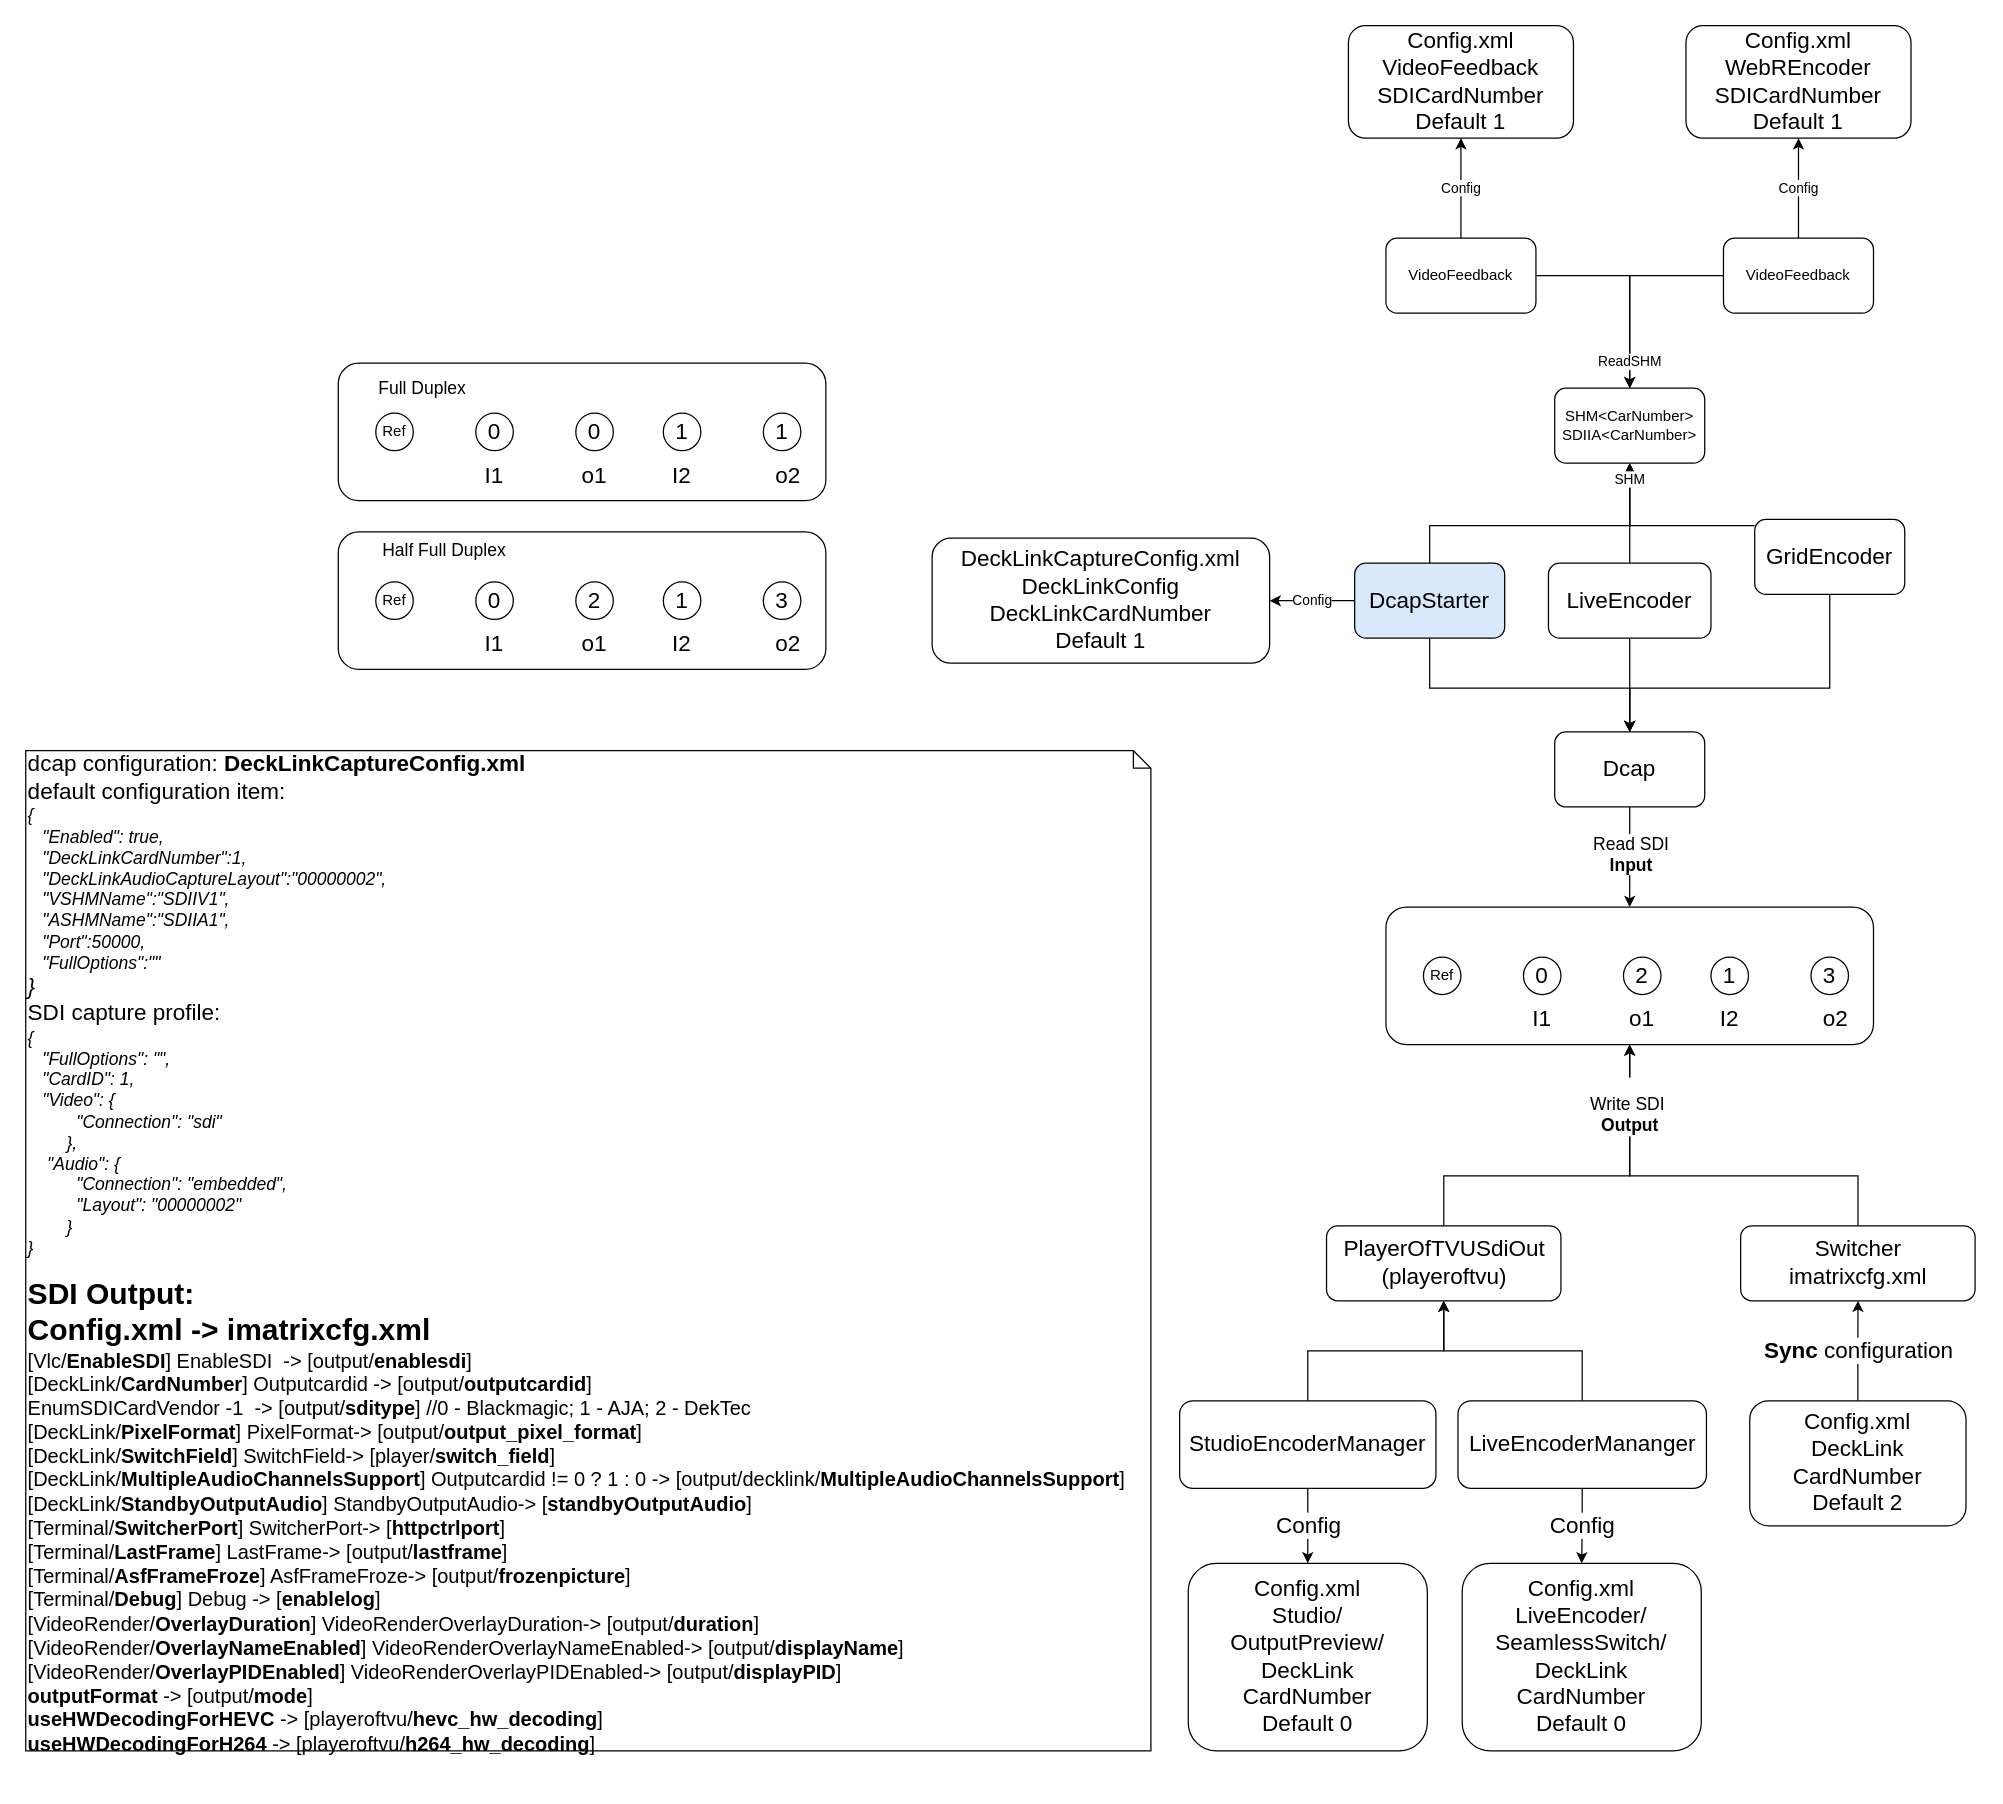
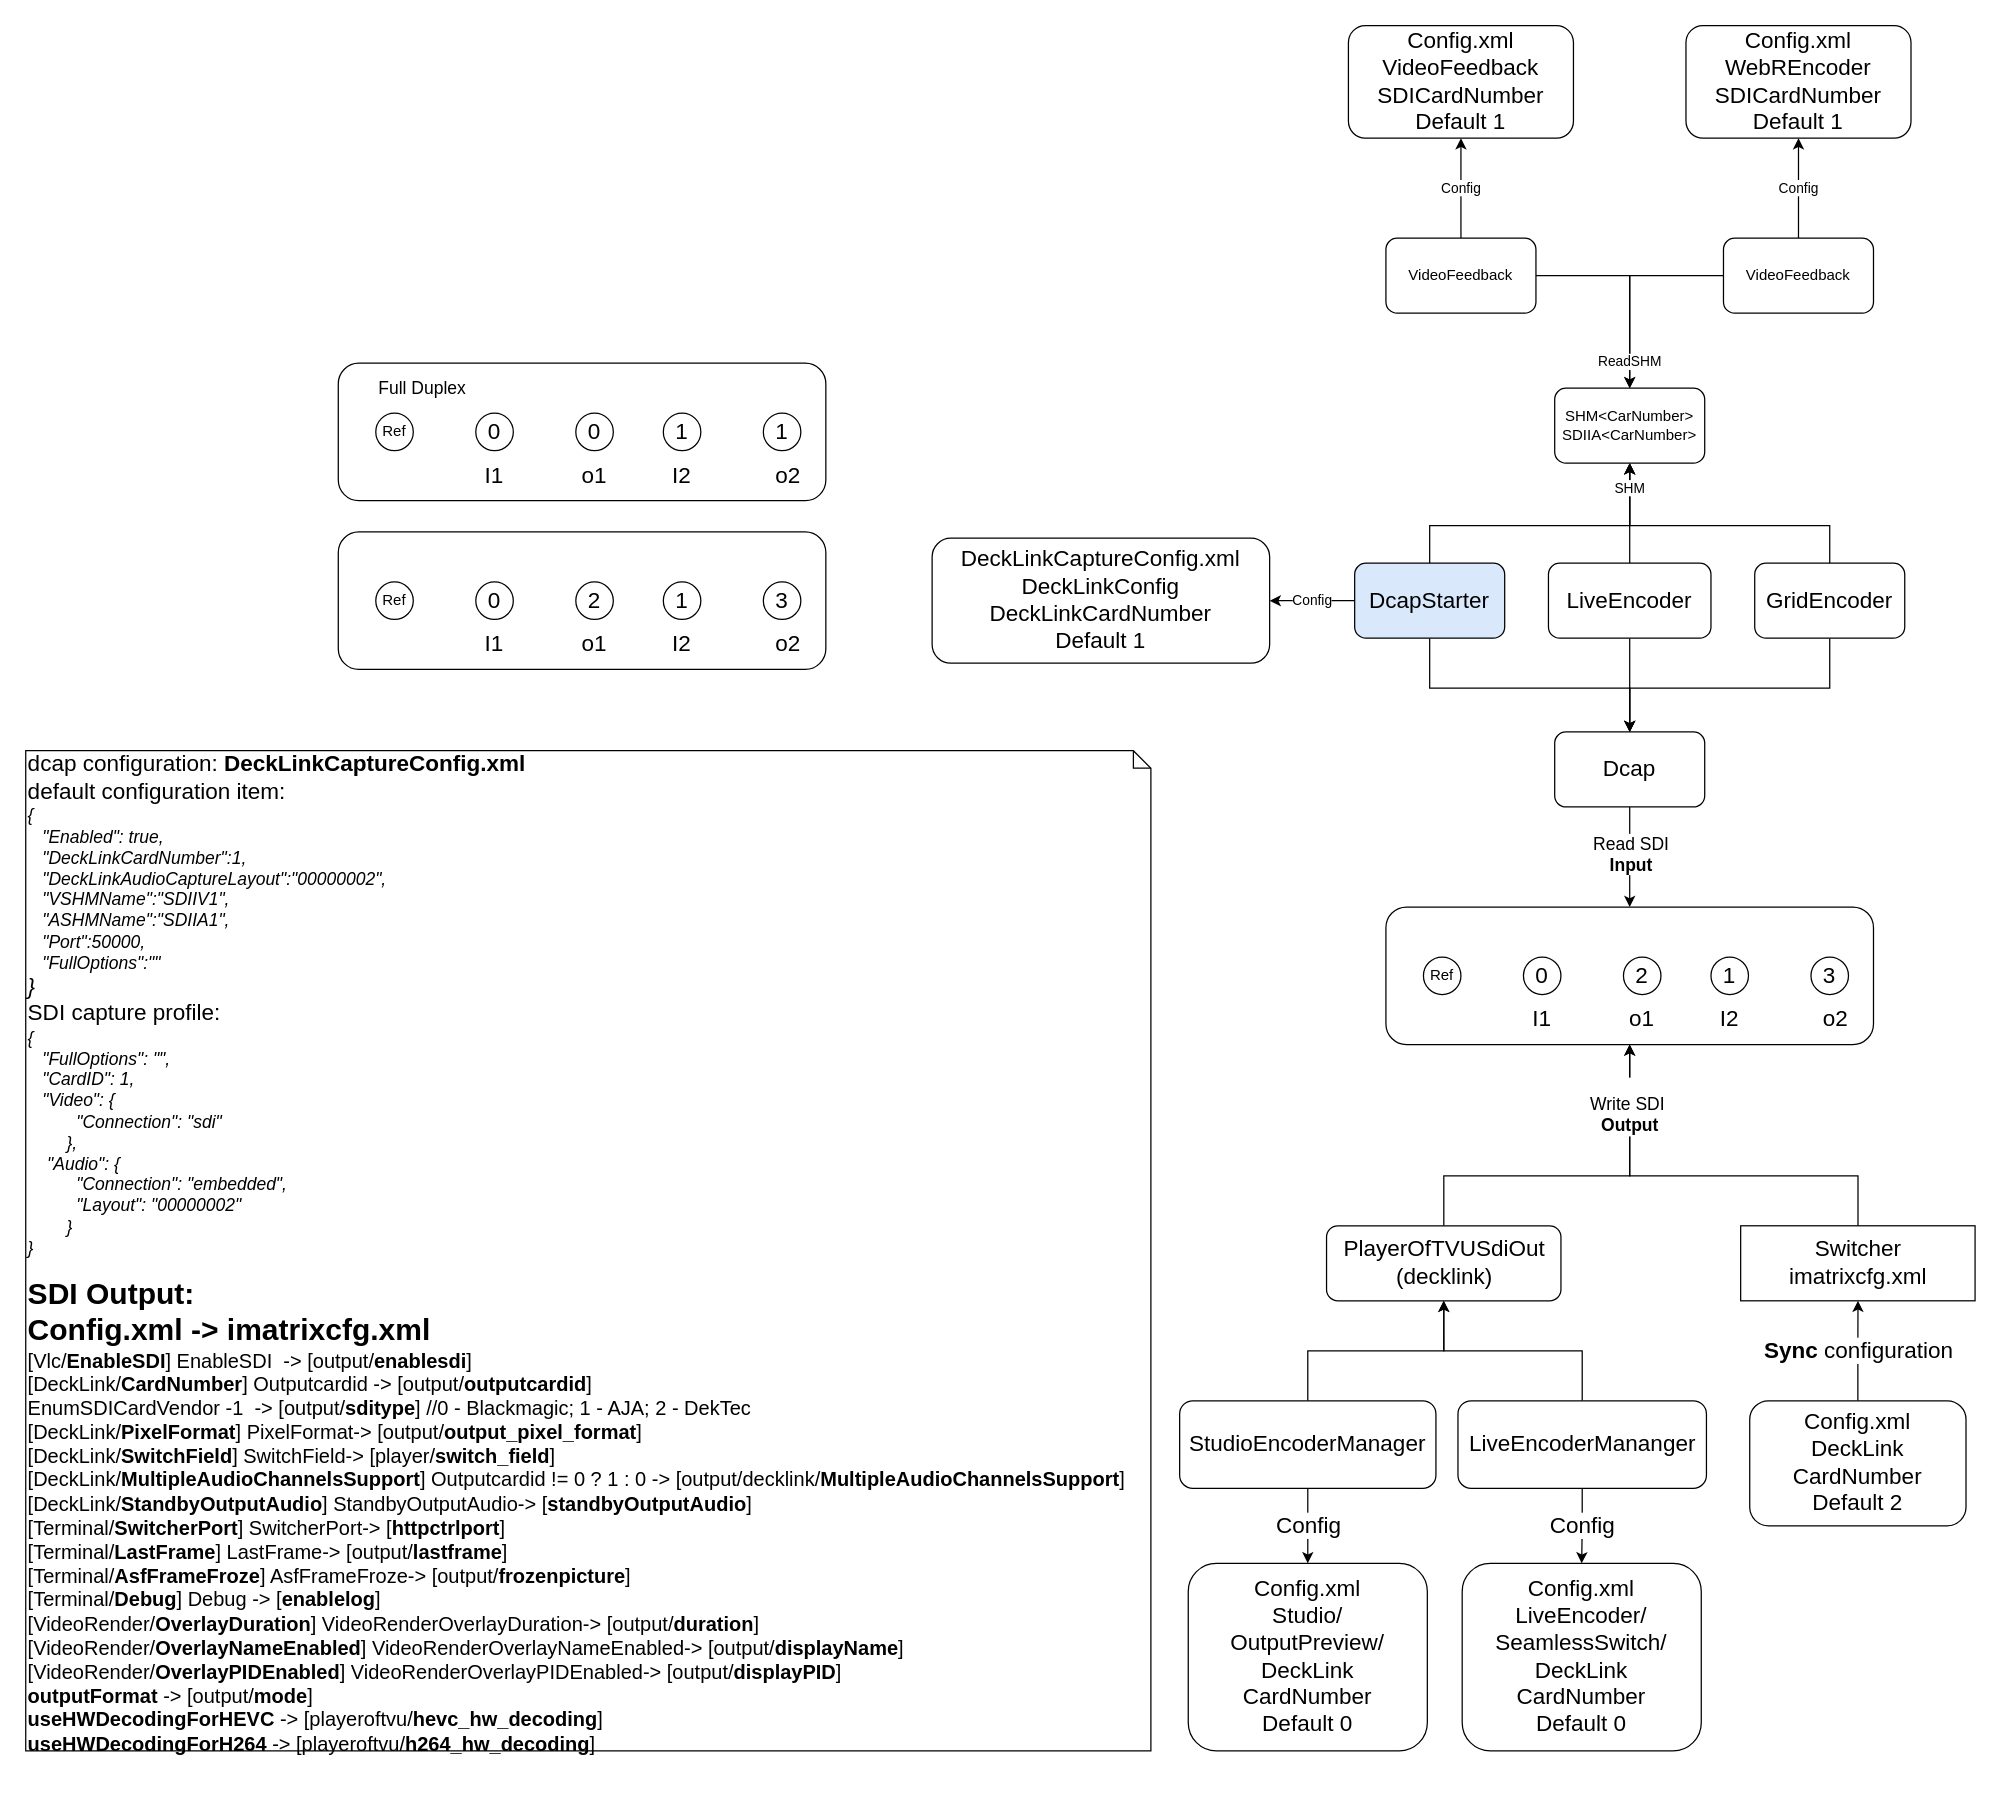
(444, 551) -> none
(1829, 557) -> (1829, 601)
(1444, 1263) -> (1444, 1263)
(1858, 1263) -> (1858, 1263)
